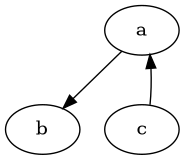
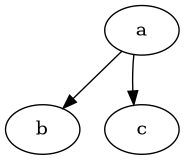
(151, 87) -> (133, 73)
